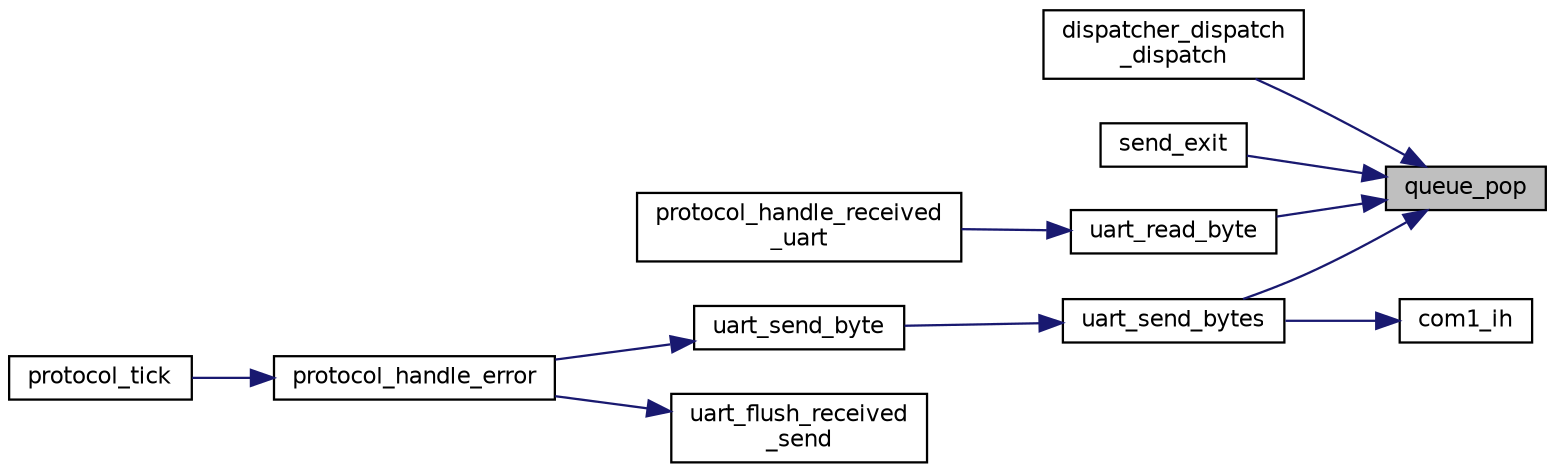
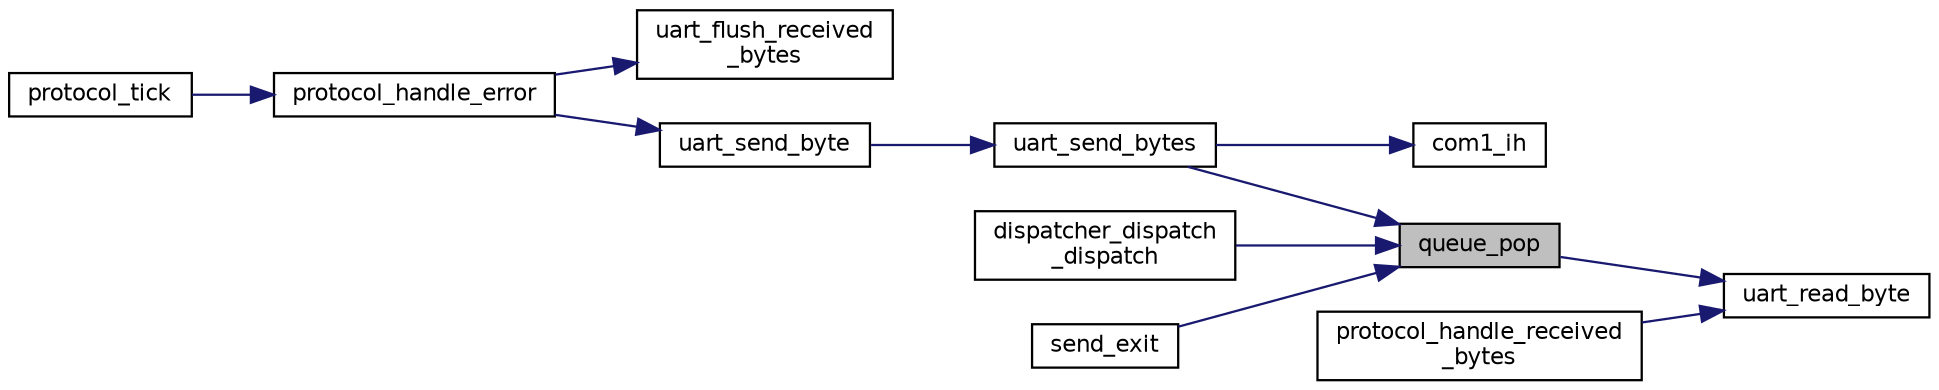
(1320, 210) -> (1630, 267)
(799, 227) -> (1480, 346)
(799, 428) -> (765, 45)
